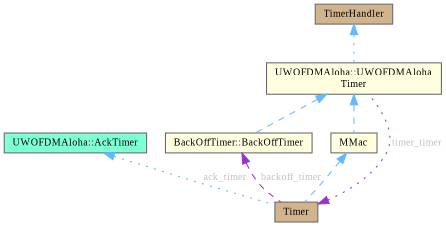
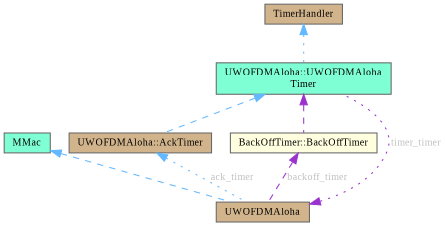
(354, 79) -> (304, 79)
(286, 116) -> (304, 119)
(354, 119) -> (210, 115)
(75, 143) -> (140, 143)
(354, 143) -> (27, 143)
(296, 212) -> (263, 212)
